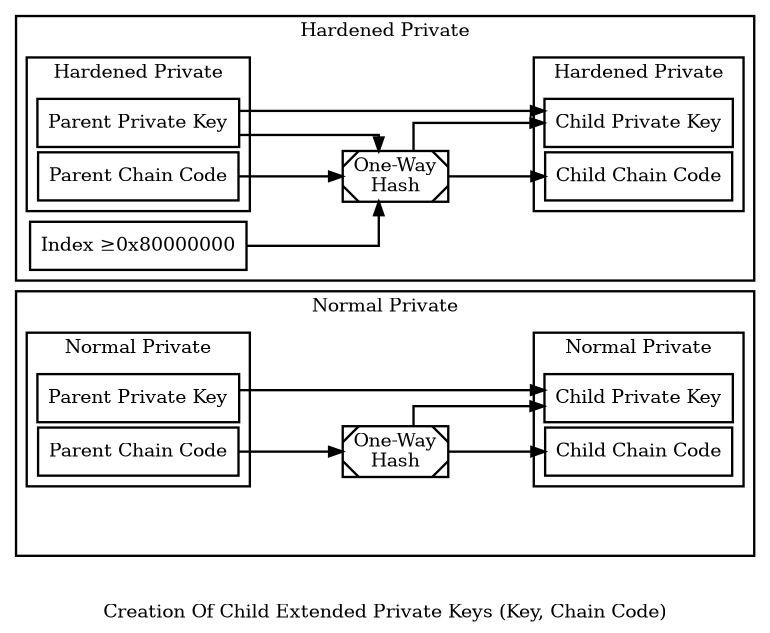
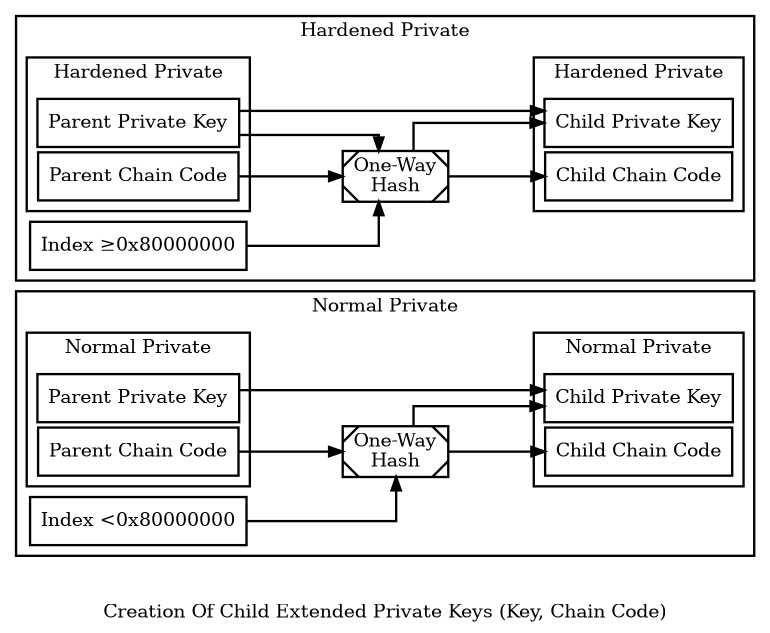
none -> (138, 521)
